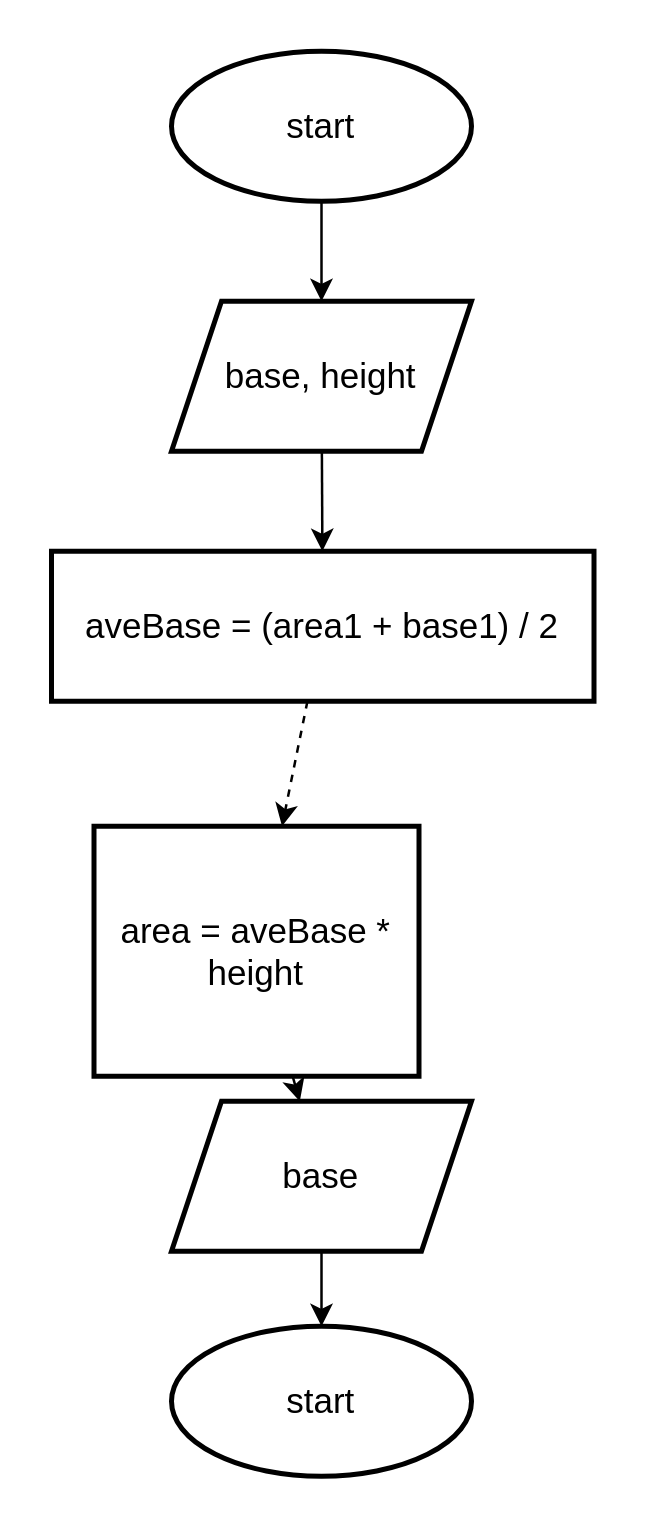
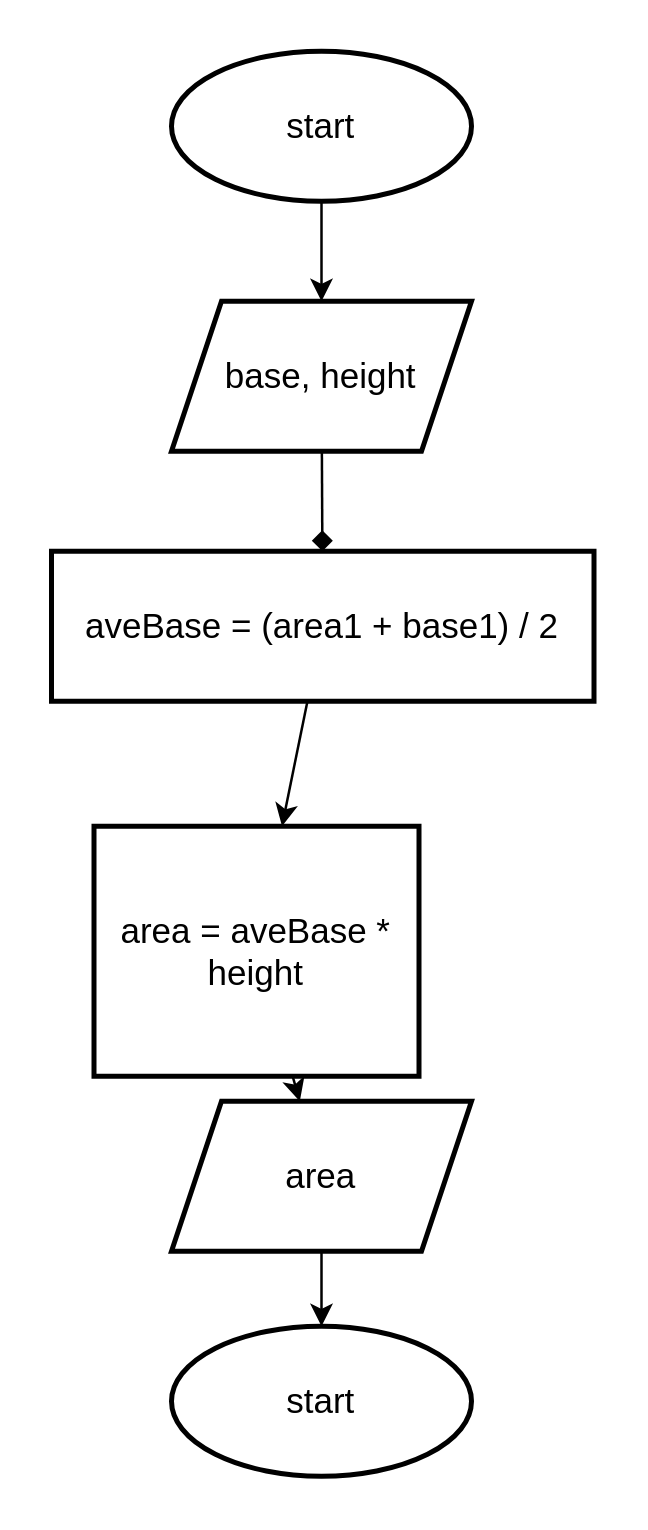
(322, 532) -> (322, 531)
(296, 755) -> (296, 755)
(321, 1176) -> (321, 1176)
